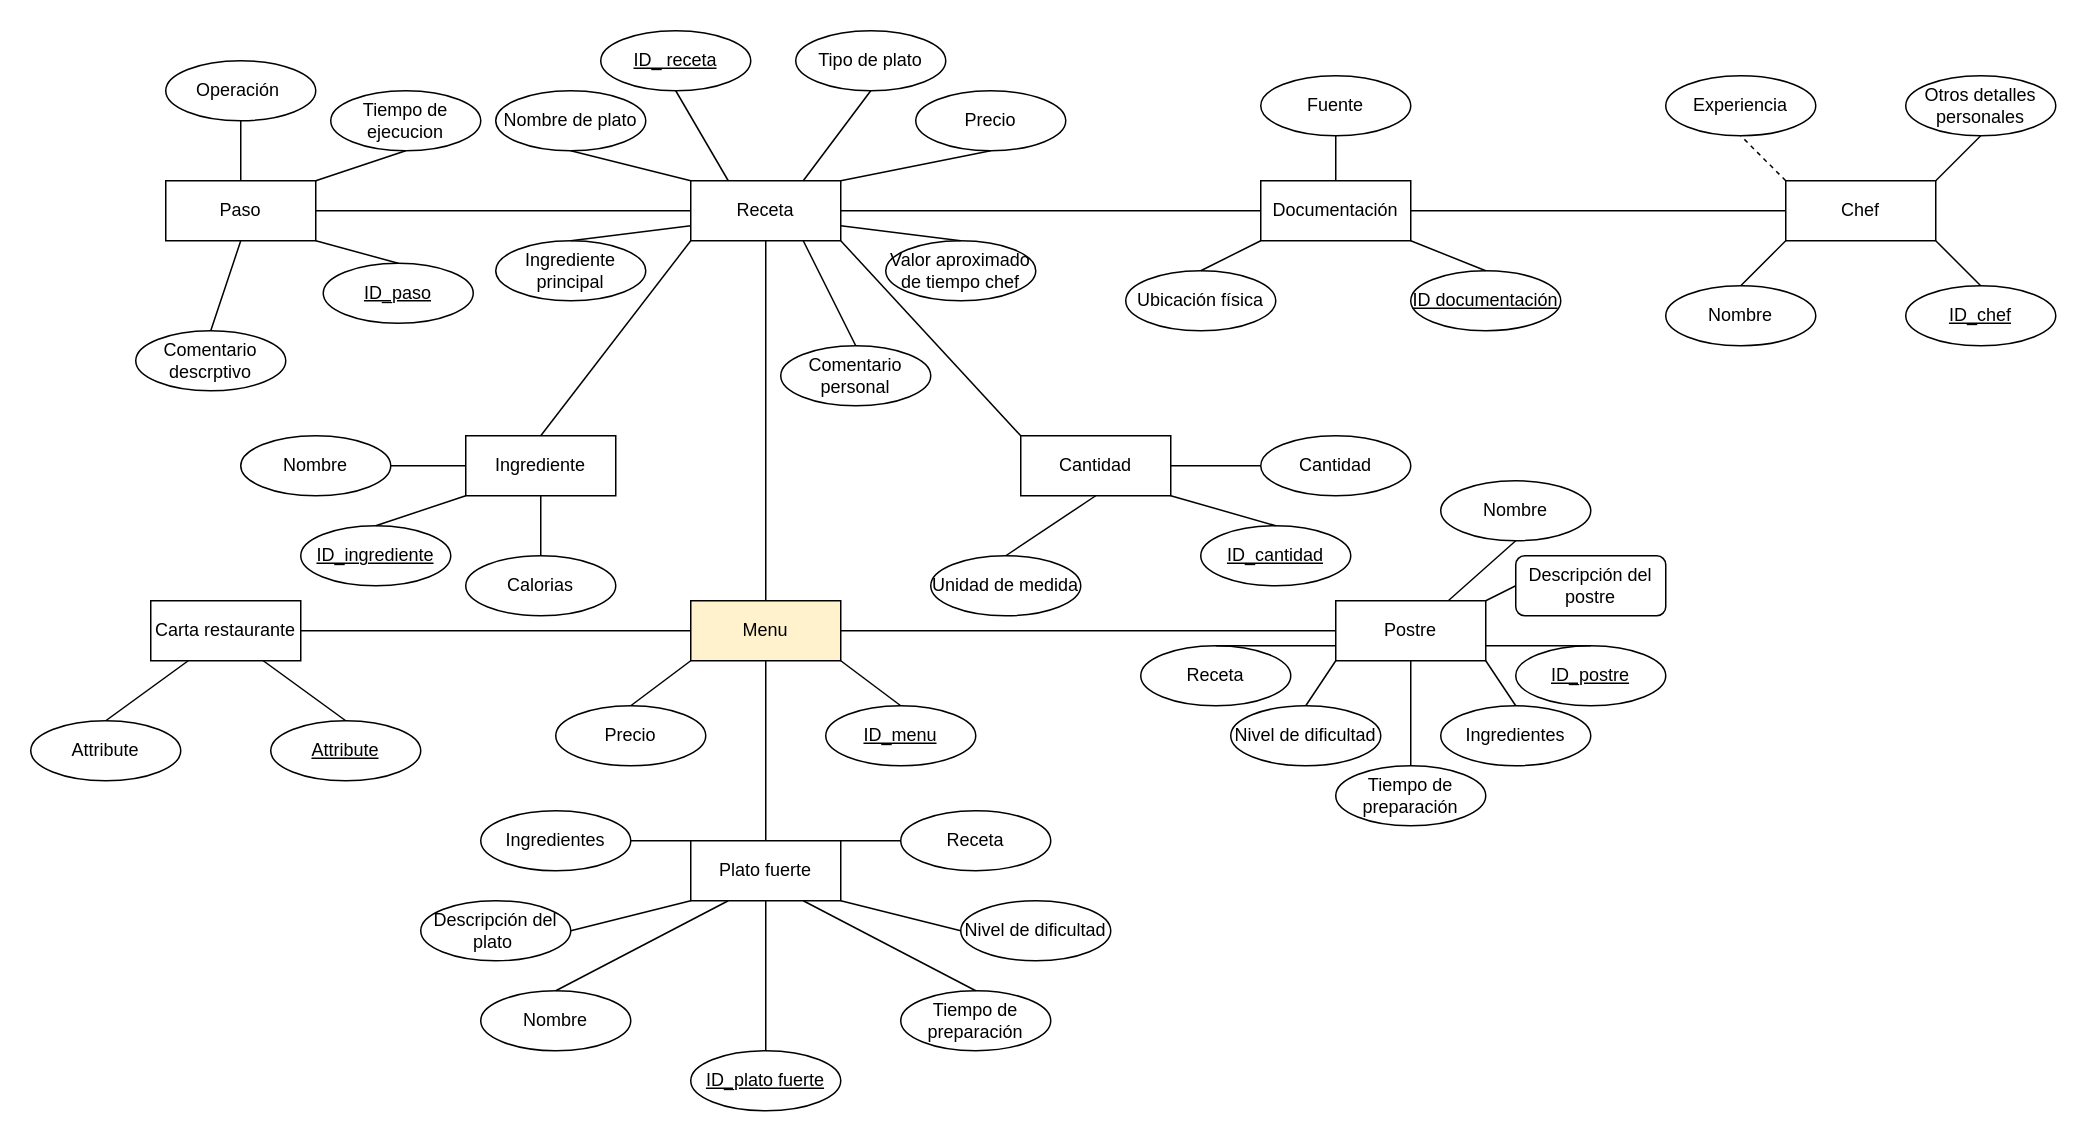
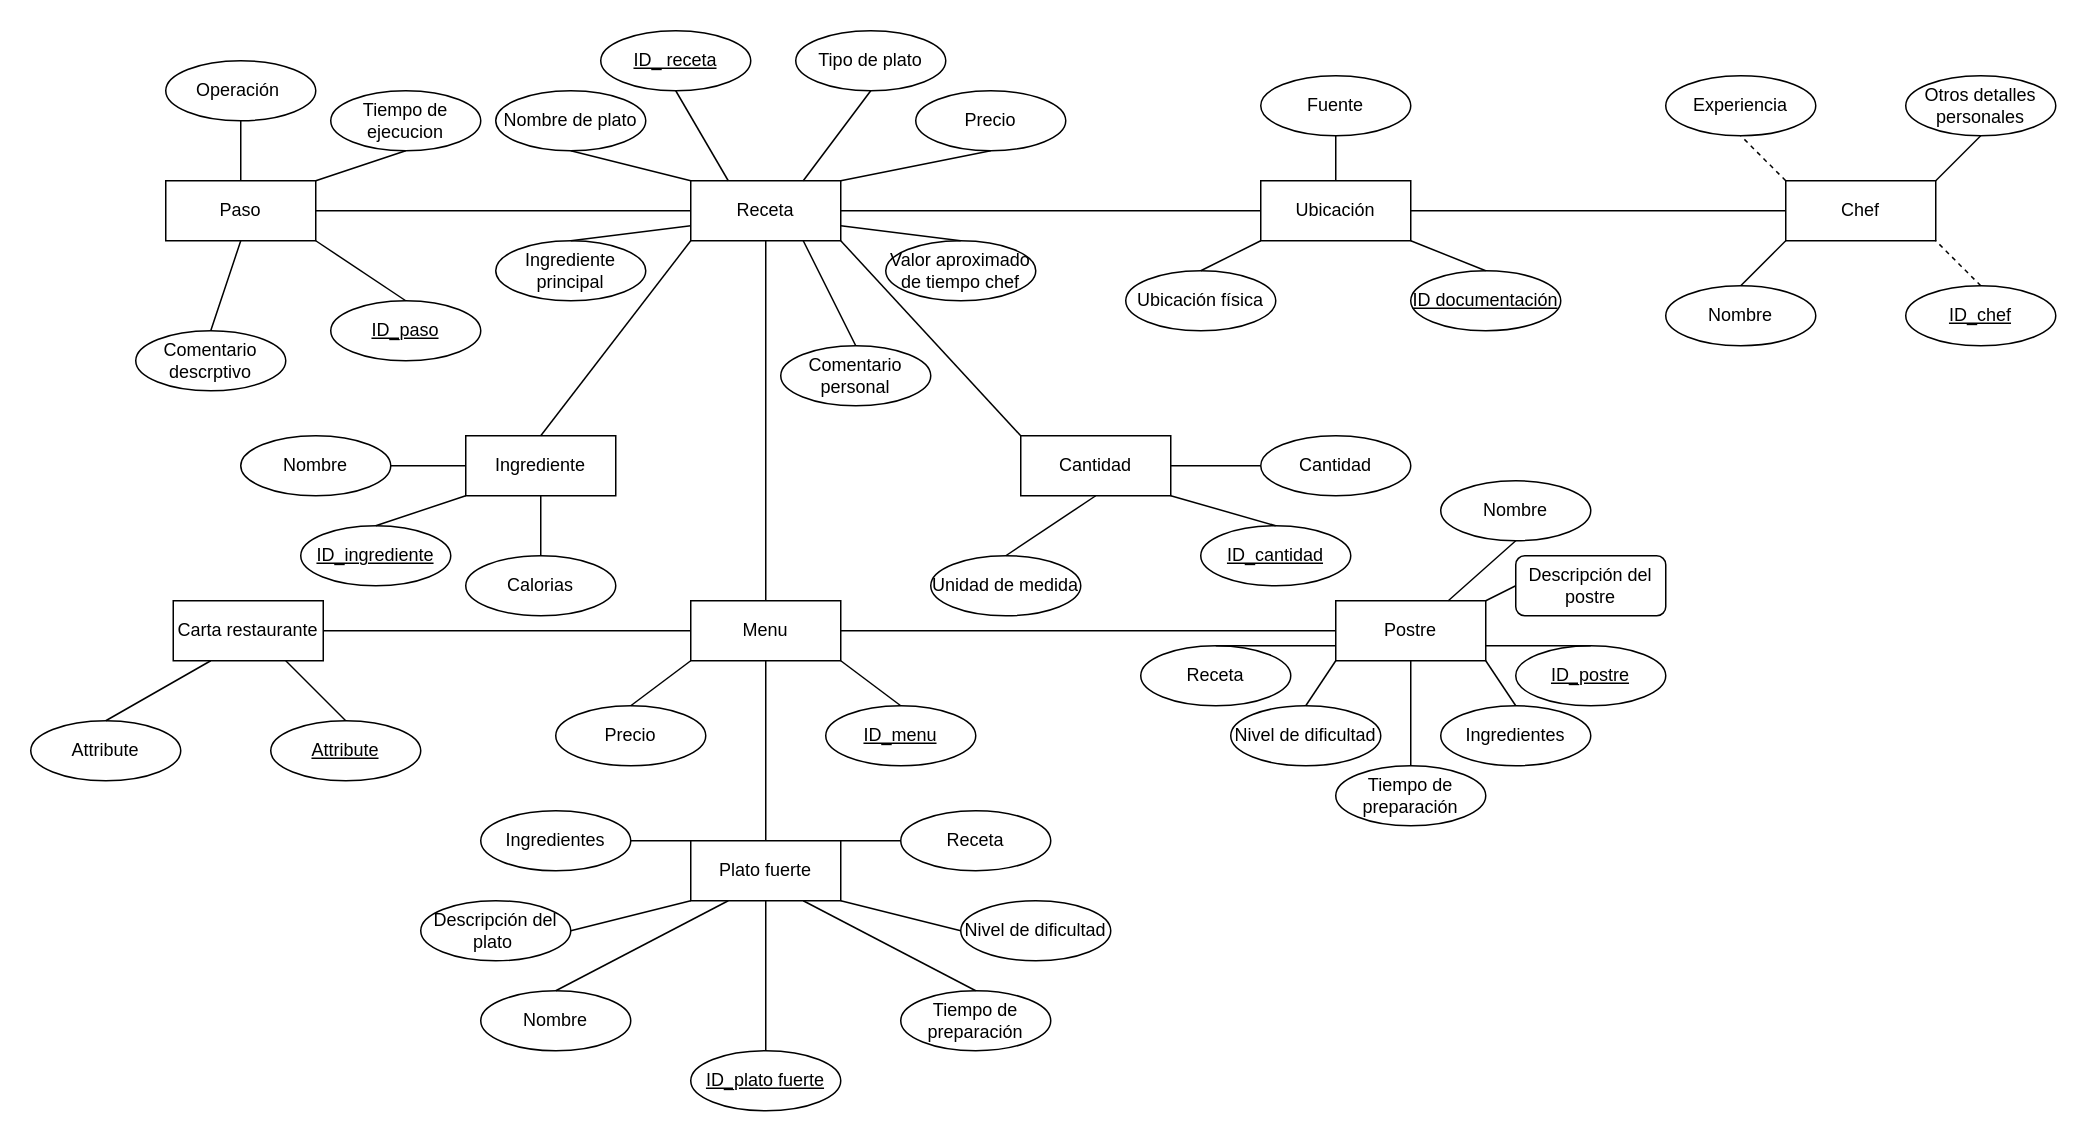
(1336, 211) -> (1336, 211)
(1958, 263) -> (1958, 263)
(398, 293) -> (406, 331)
(226, 631) -> (248, 631)
(766, 631) -> (766, 631)
